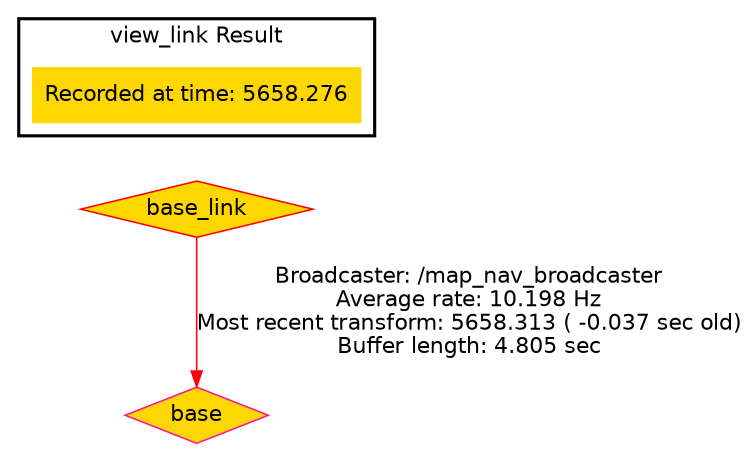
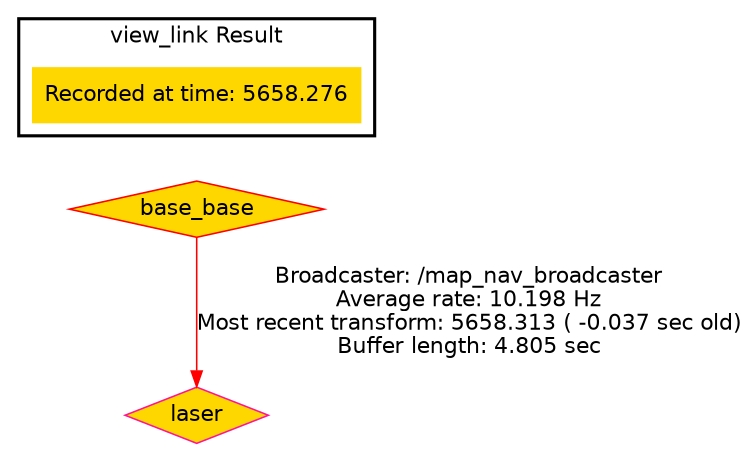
(197, 209) -> (197, 209)
(197, 415) -> (197, 415)
